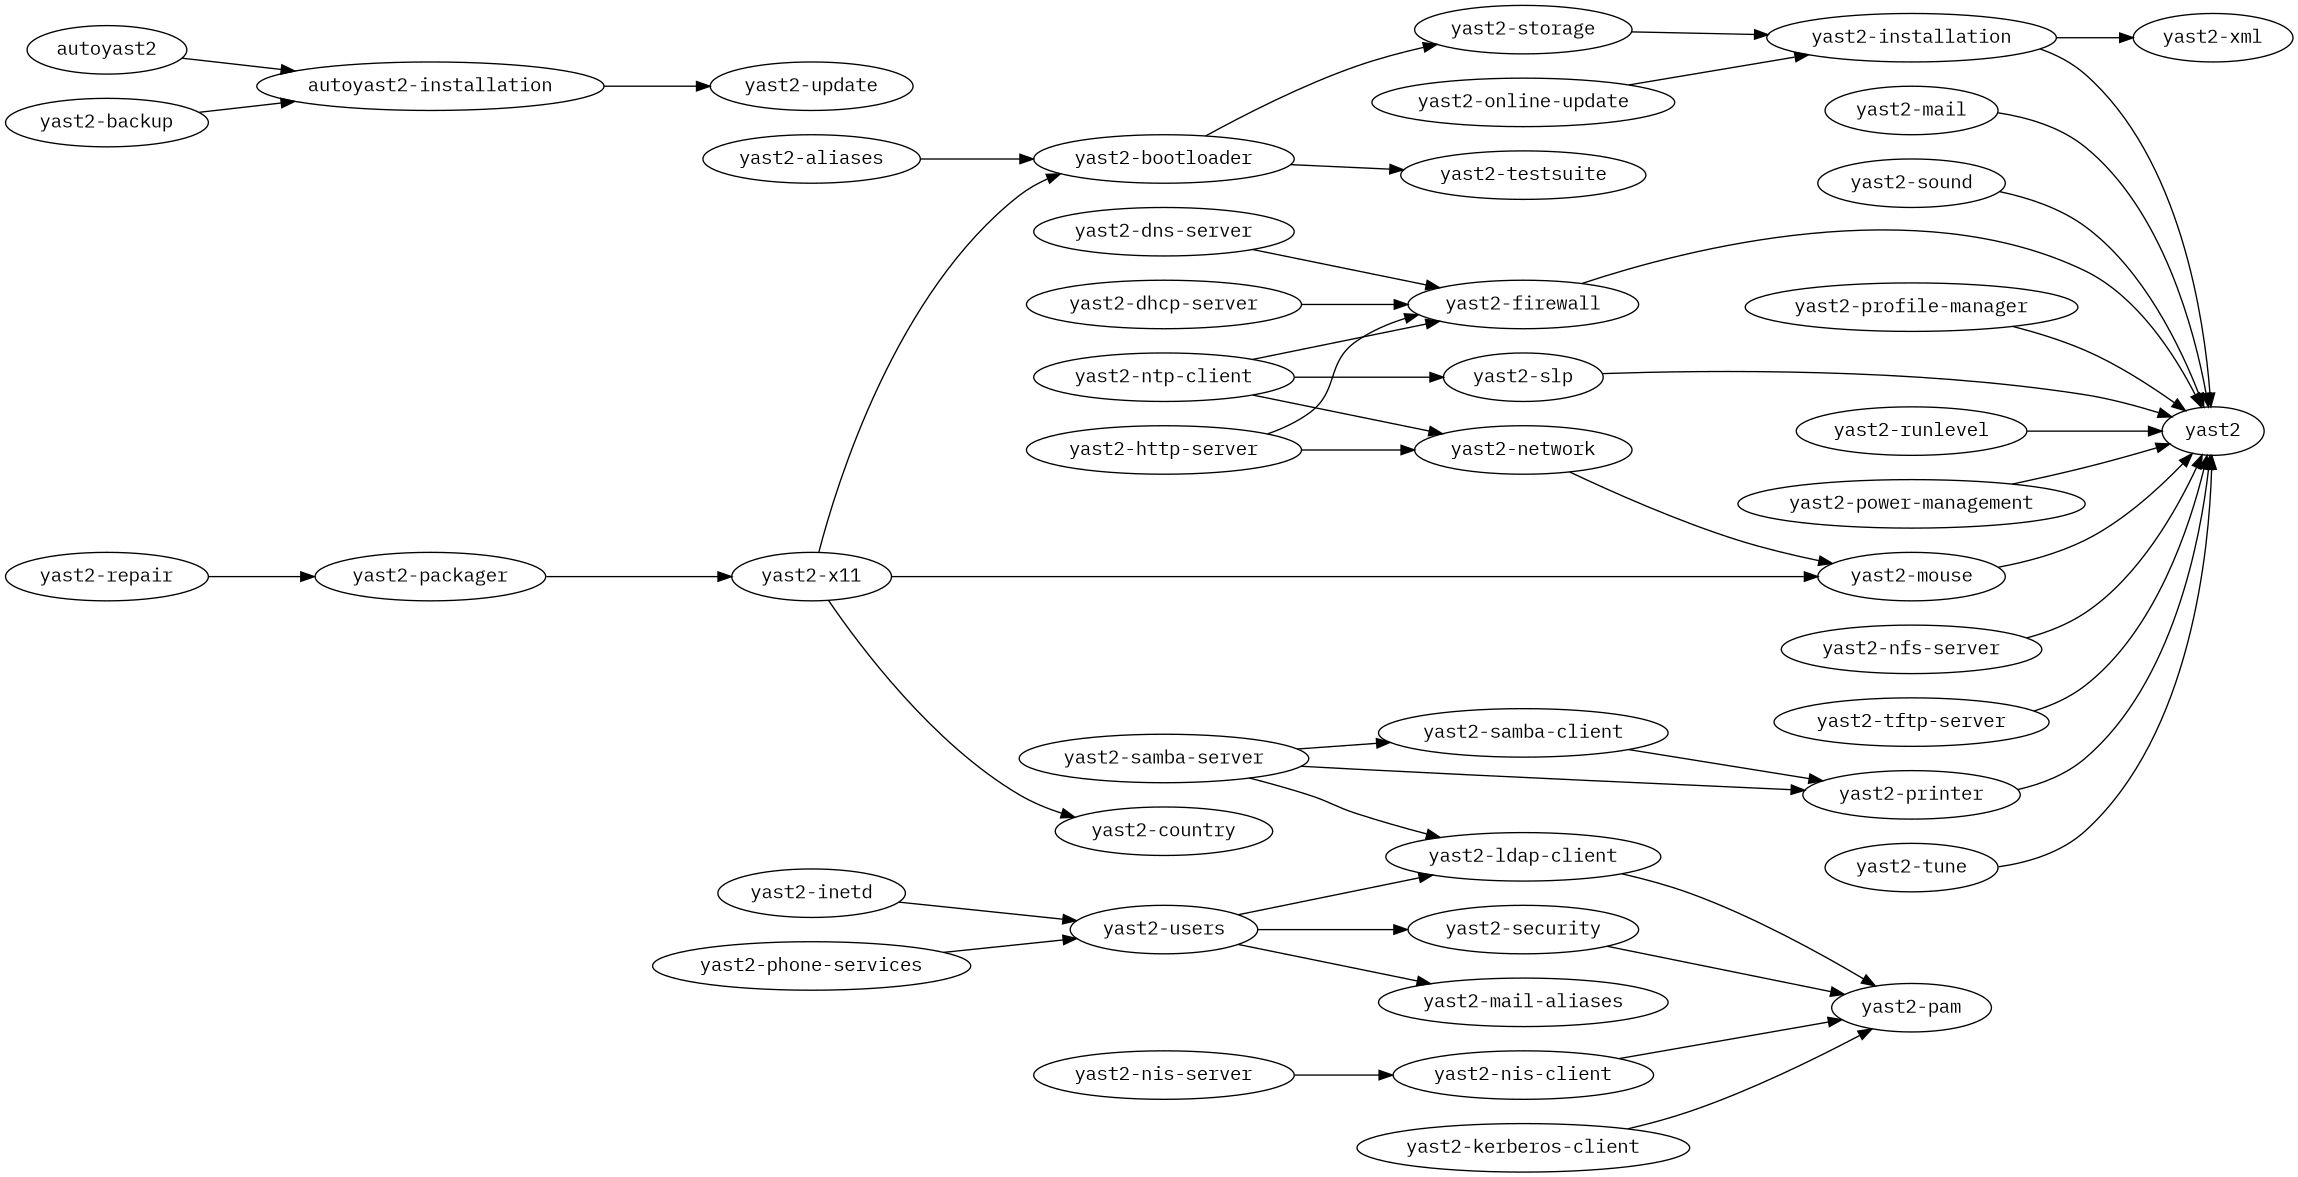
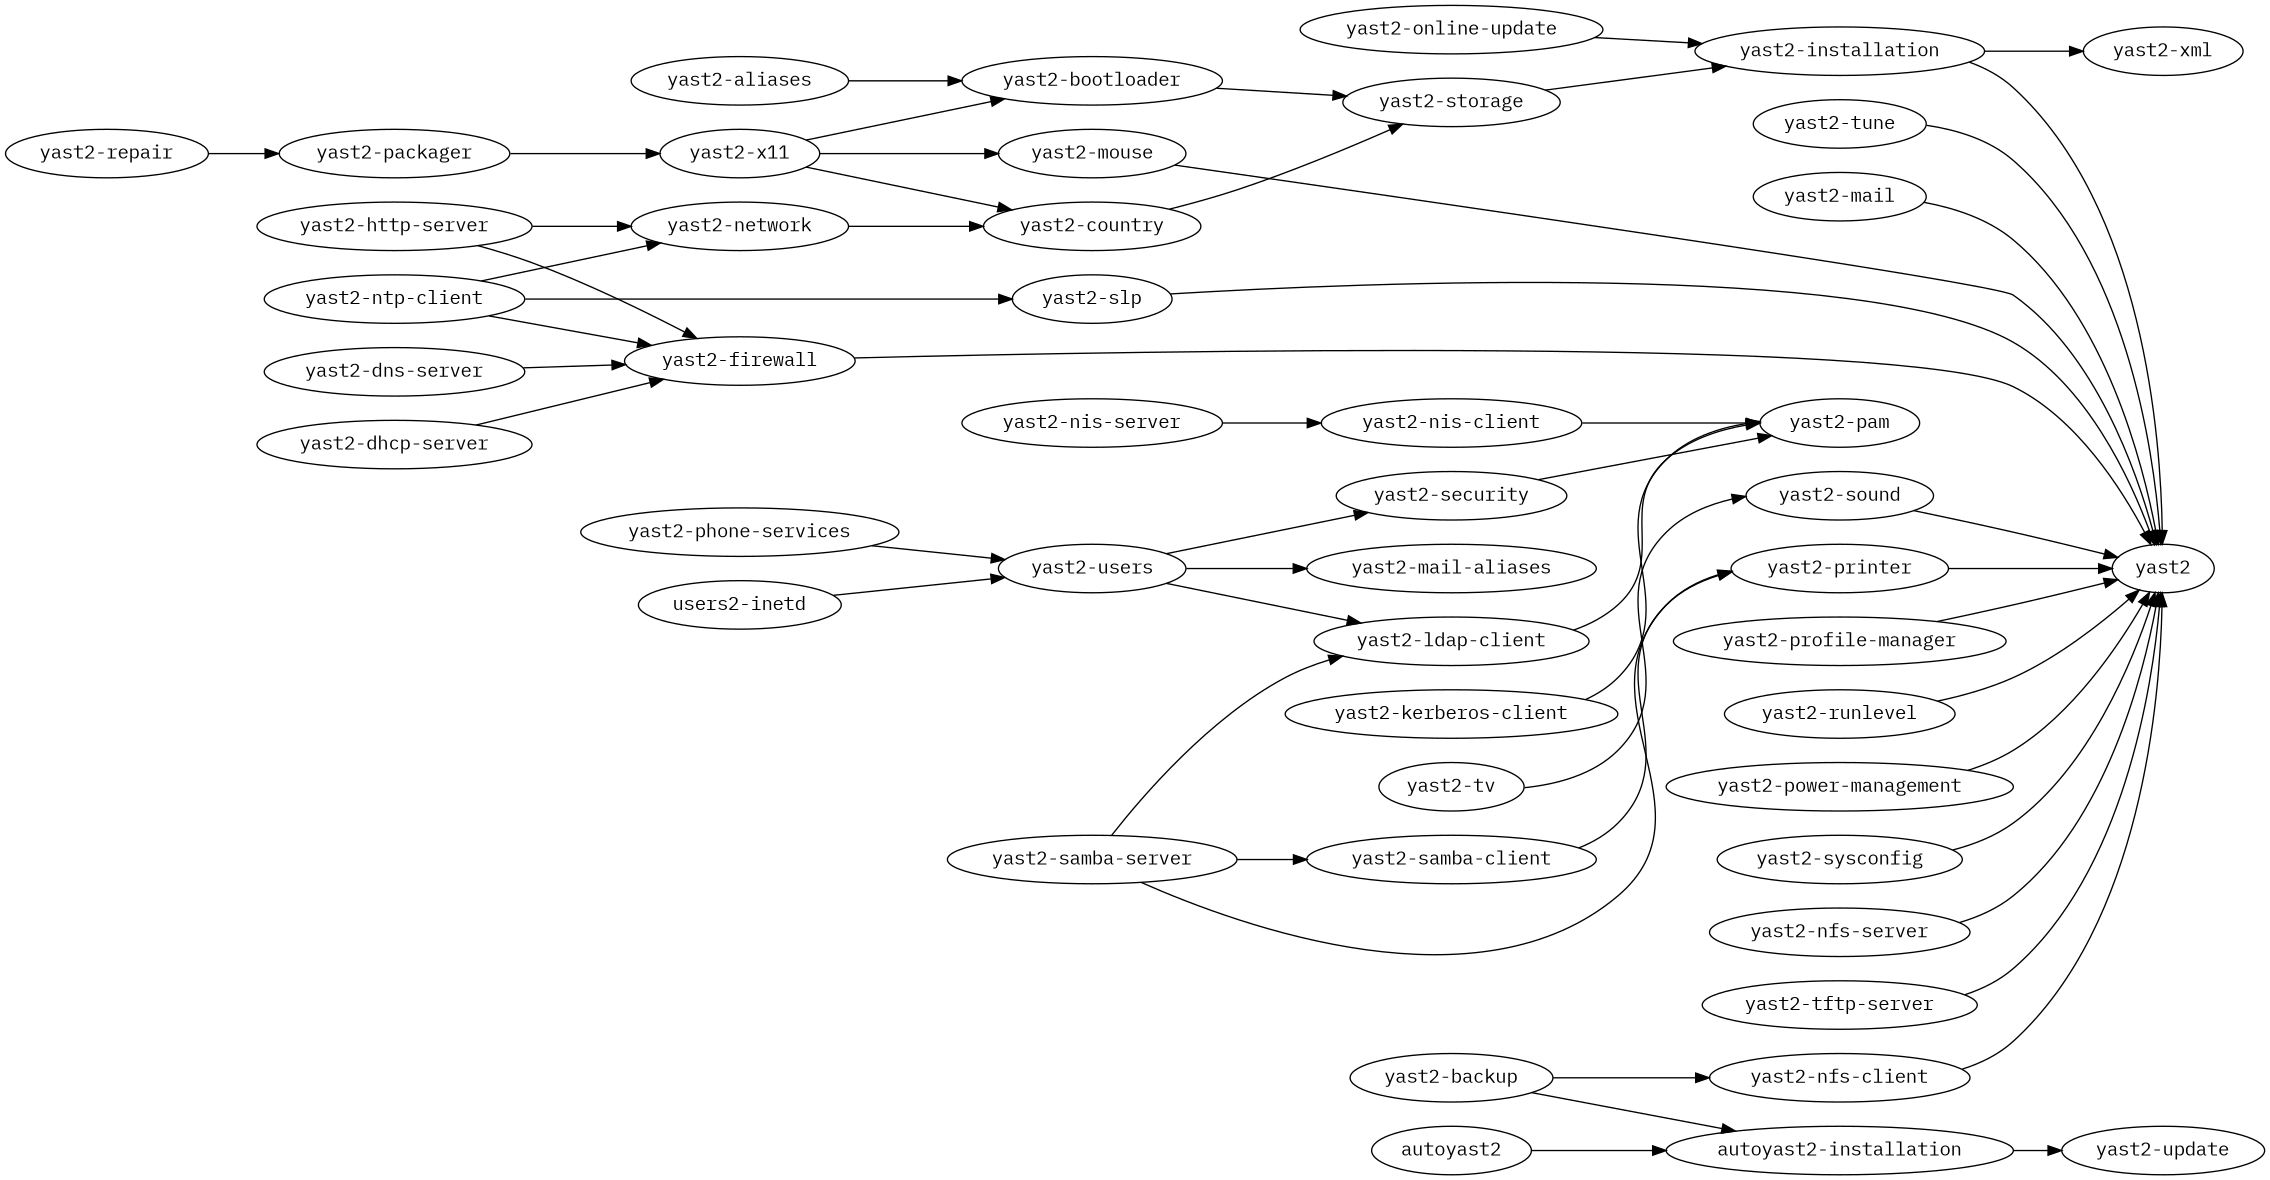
none -> (1287, 172)
(1523, 175) -> none
(1691, 524) -> (909, 226)
none -> (1451, 787)
none -> (1840, 860)
(812, 893) -> (740, 605)
none -> (1840, 1078)
